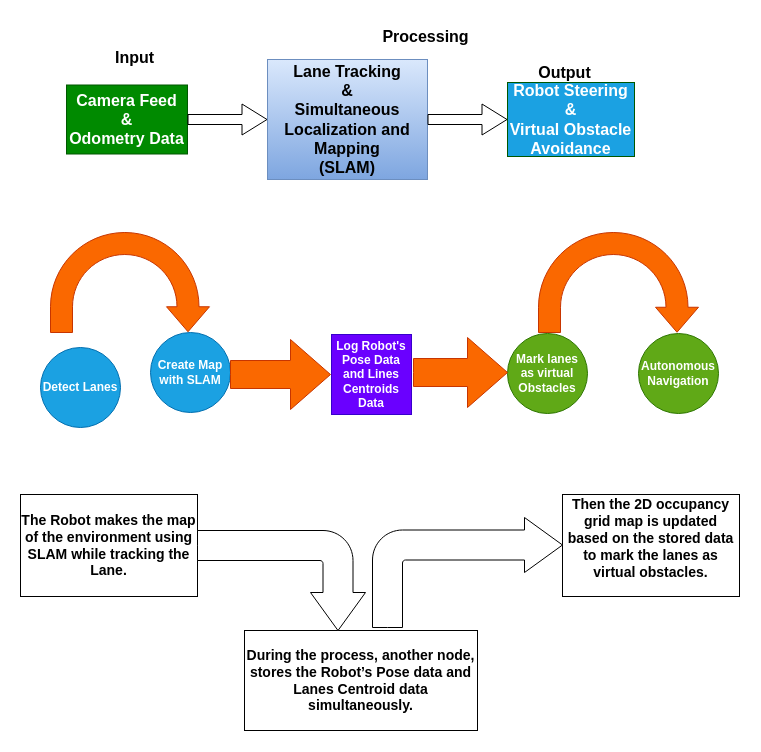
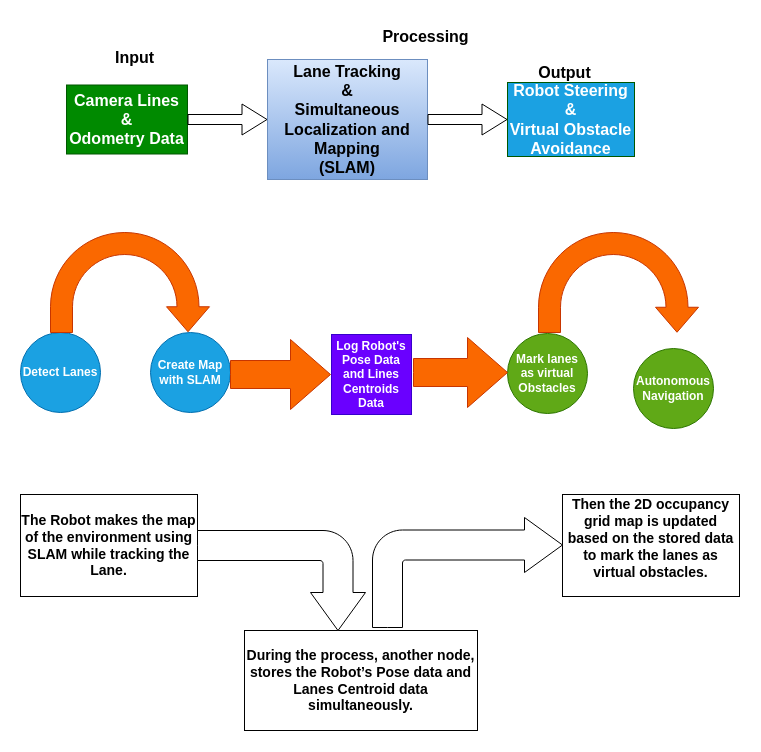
(127, 120) -> (127, 120)
(679, 374) -> (674, 389)
(81, 388) -> (61, 373)
